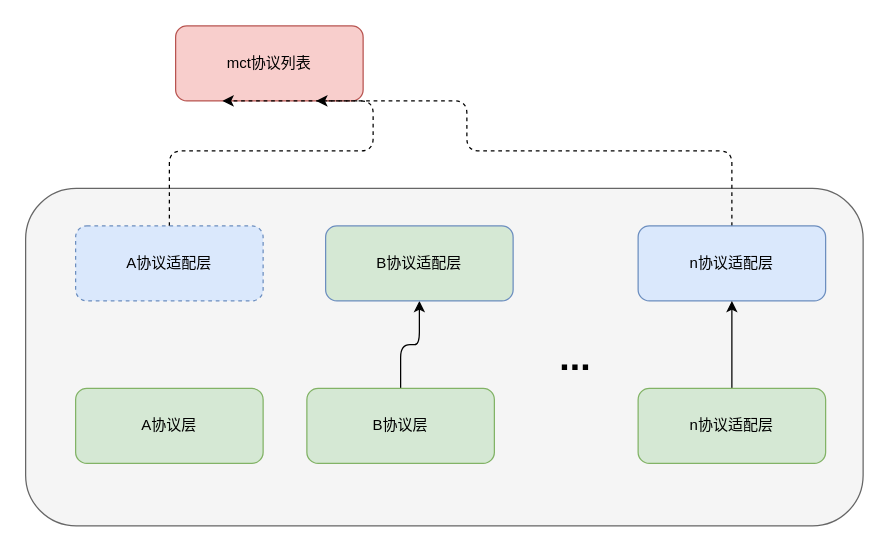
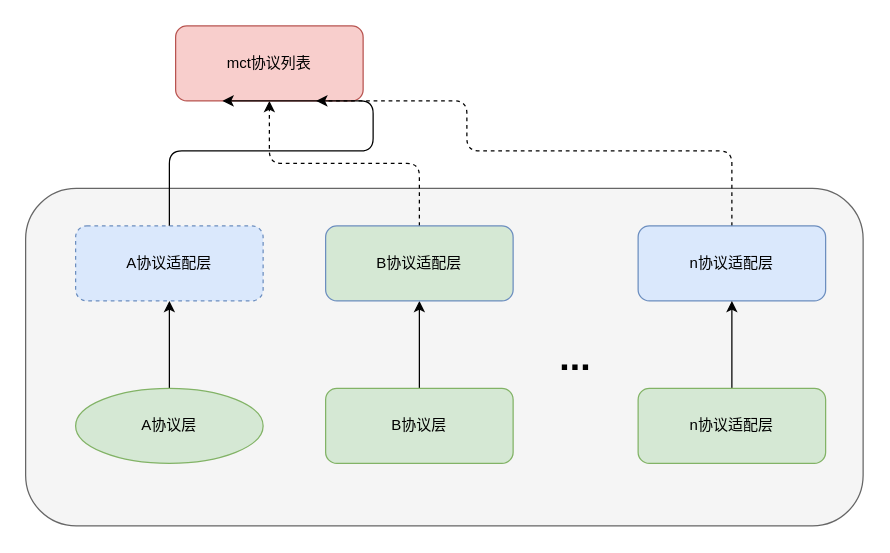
(258, 151) -> (258, 151)
none -> (349, 163)
none -> (169, 349)
(169, 426) -> (169, 426)
(401, 426) -> (419, 426)
